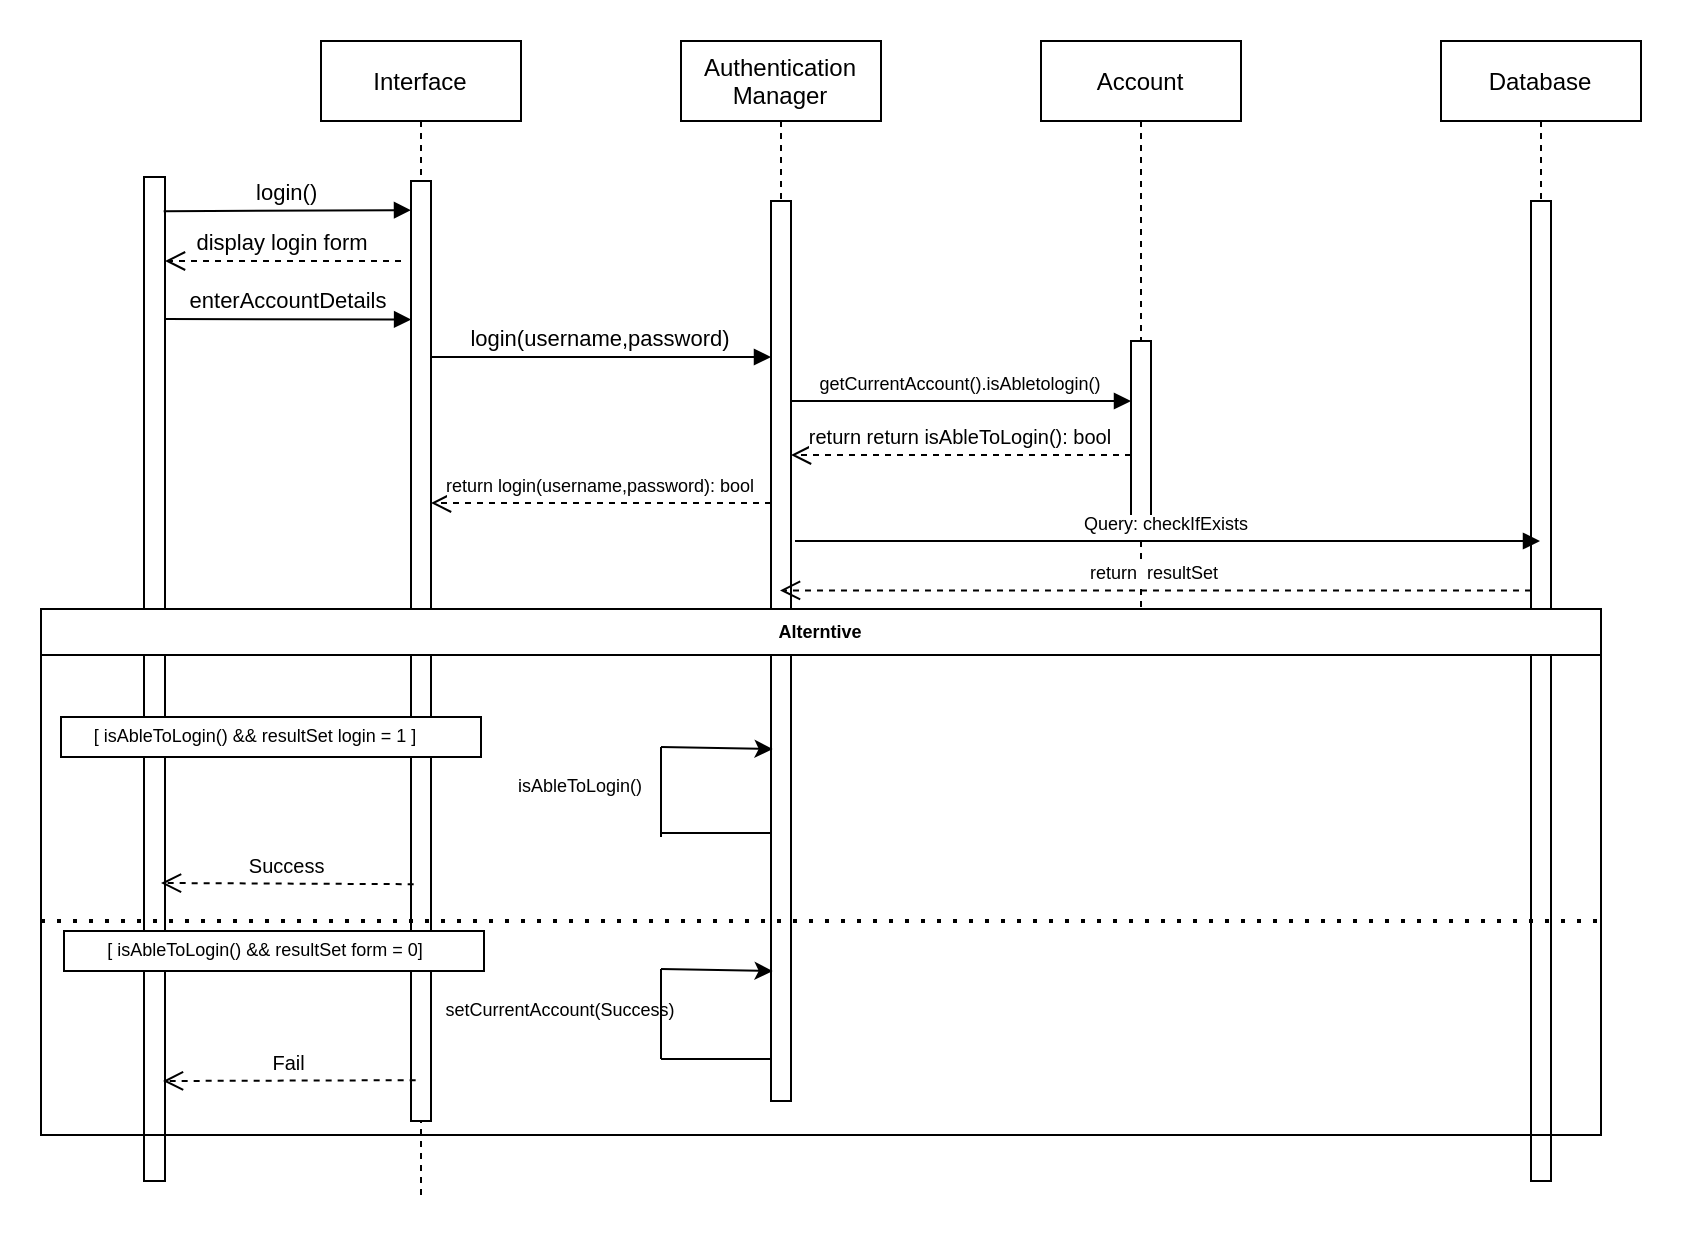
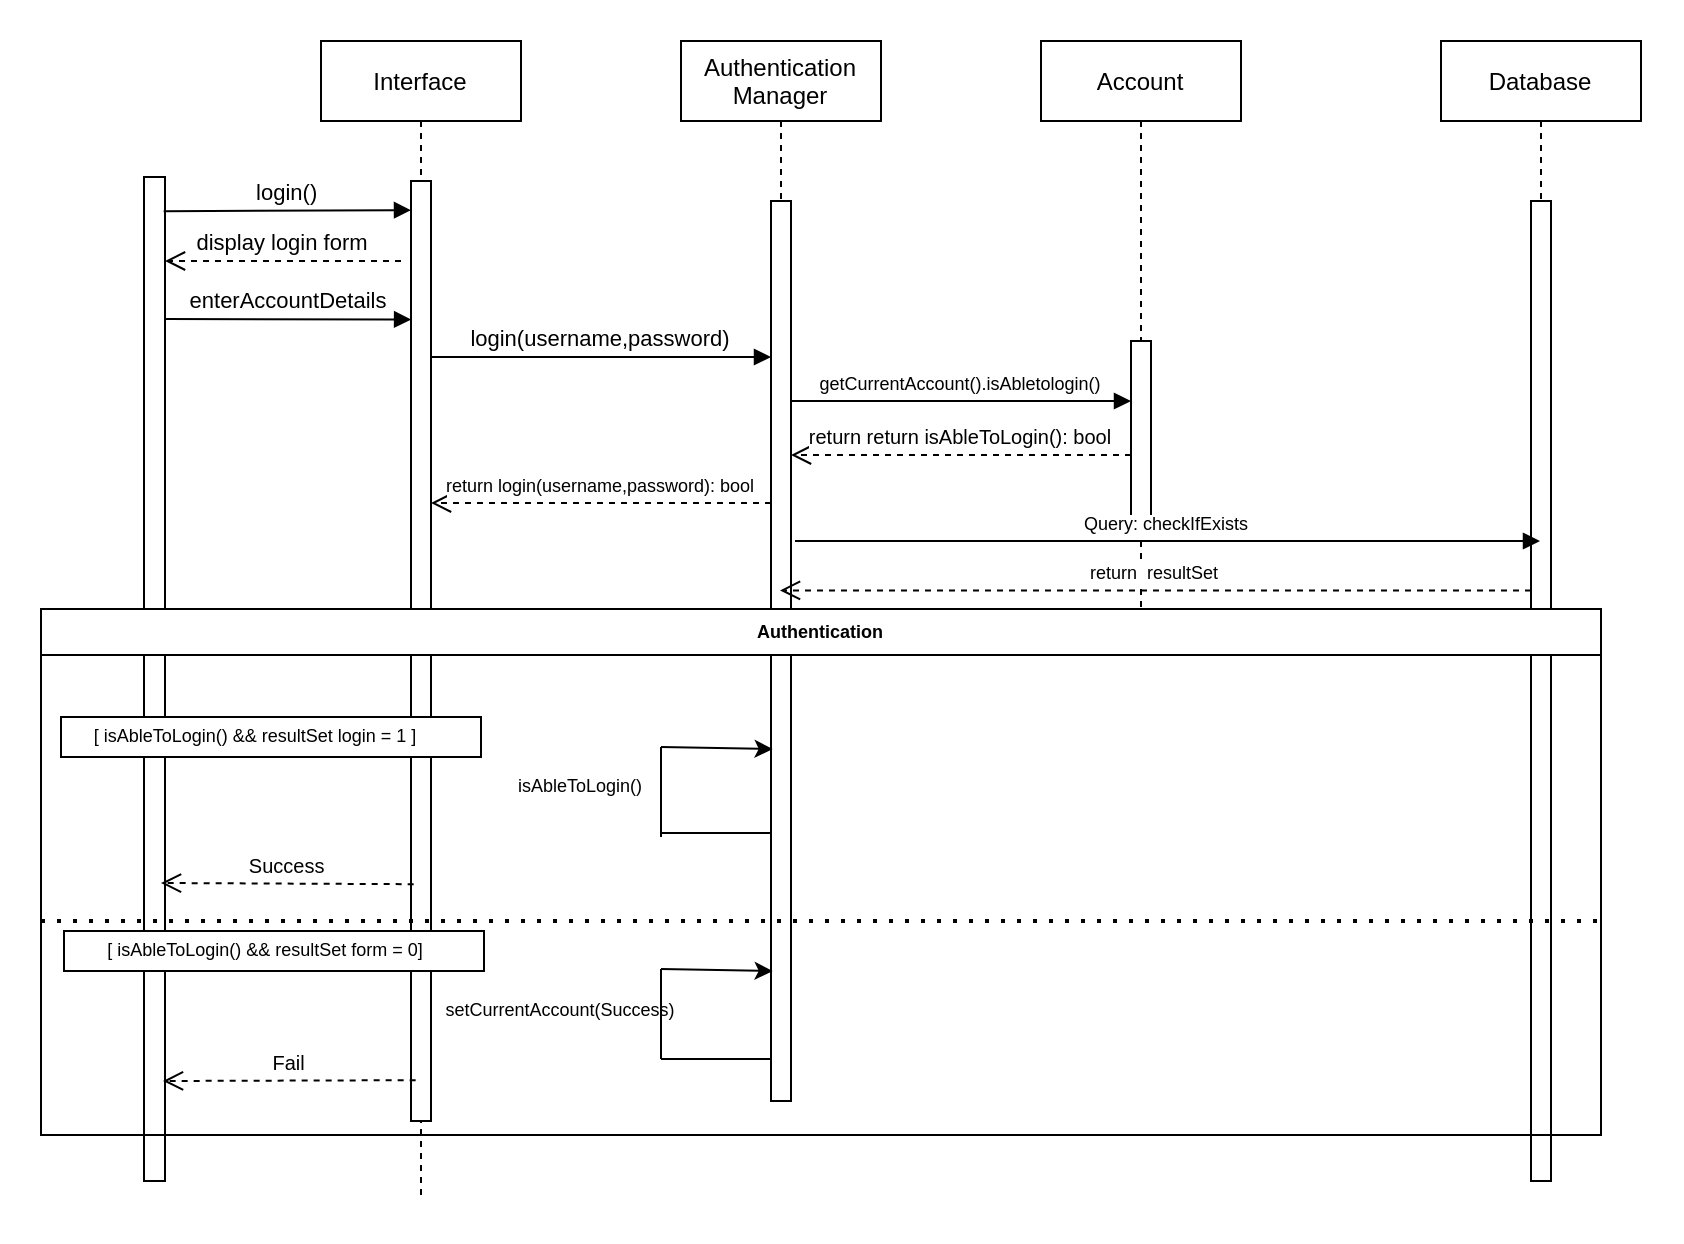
(820, 632) -> (820, 632)
